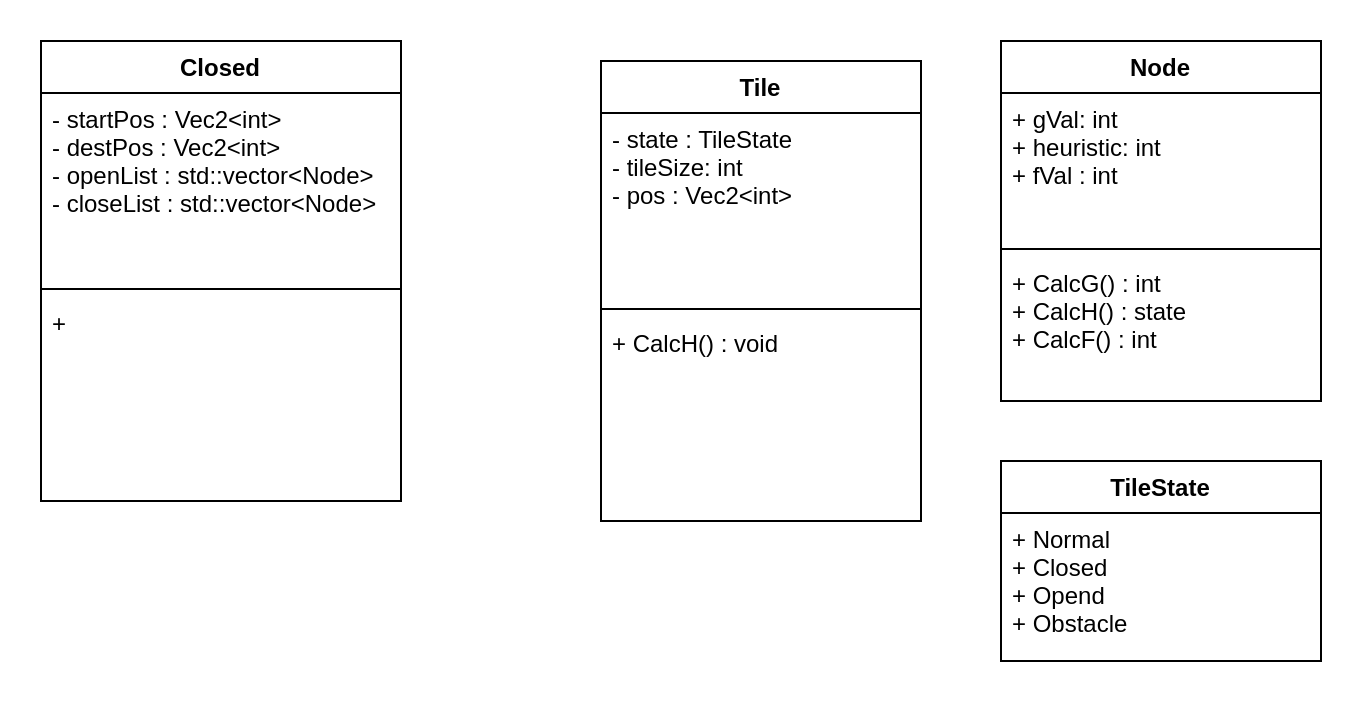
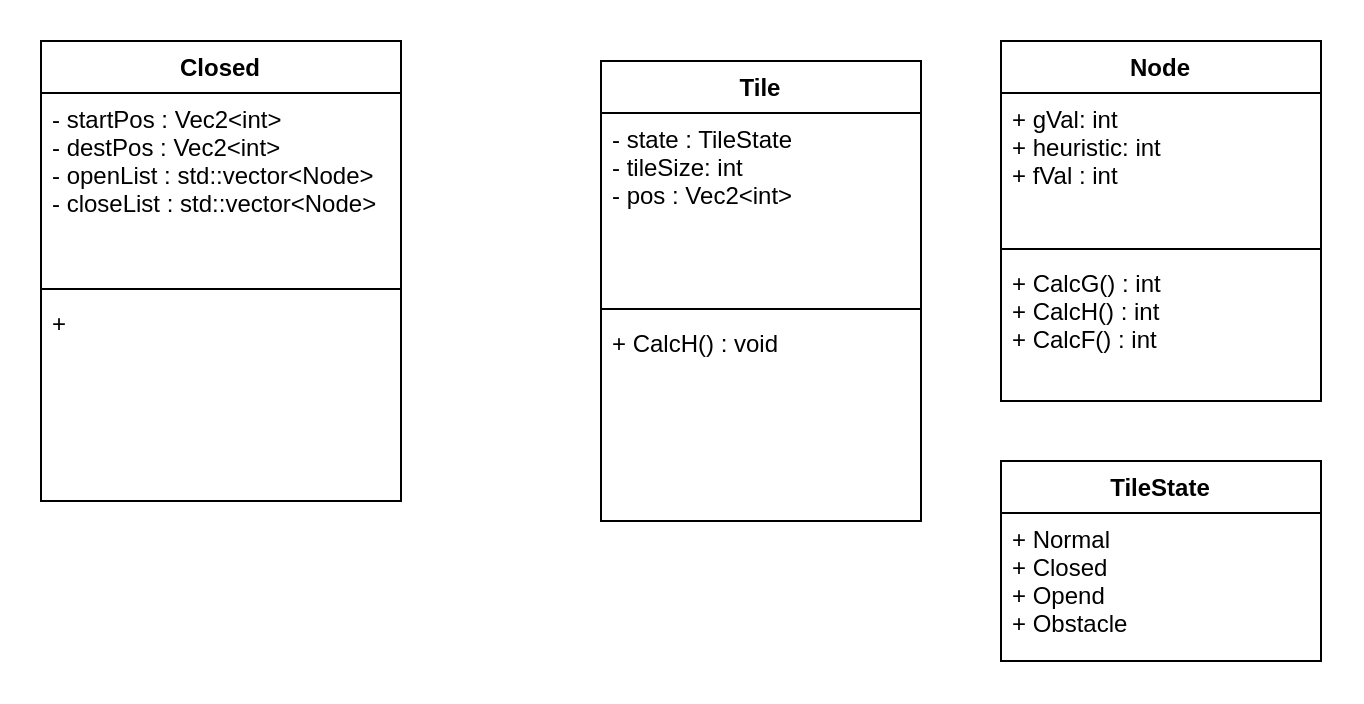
(1094, 284) -> (1094, 284)
